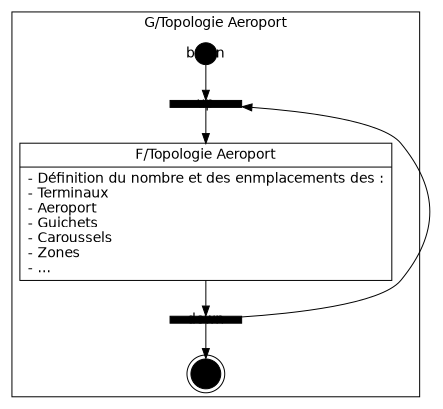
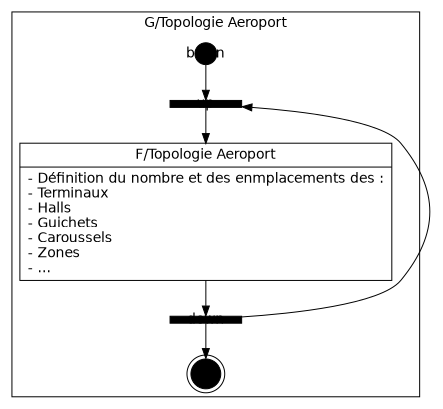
(63, 208) -> (50, 208)
